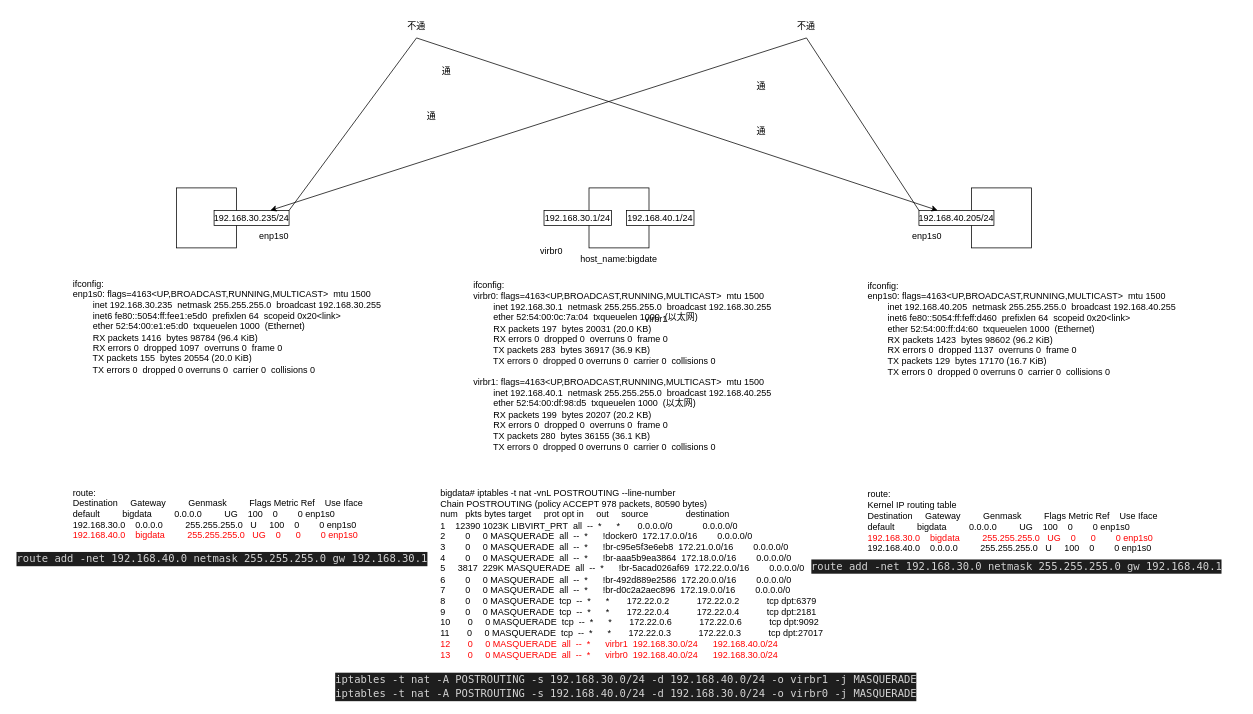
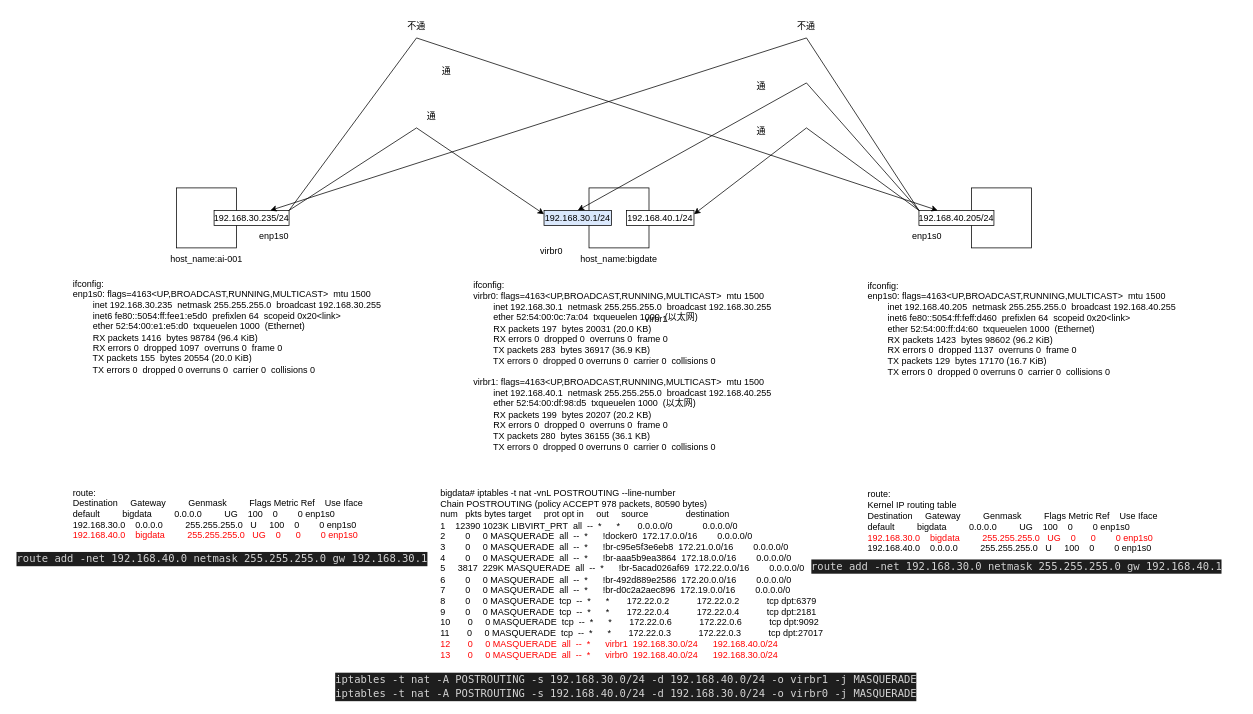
none -> (762, 108)
none -> (798, 135)
none -> (428, 136)
(578, 218) -> (578, 218)
none -> (207, 259)
